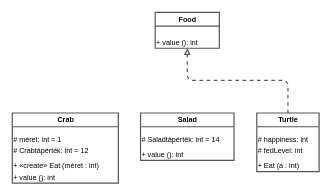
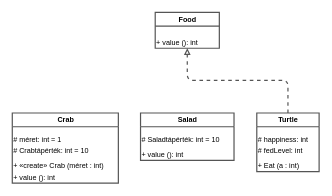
(185, 140) -> (185, 140)
(56, 151) -> (56, 151)
(63, 166) -> (65, 166)
